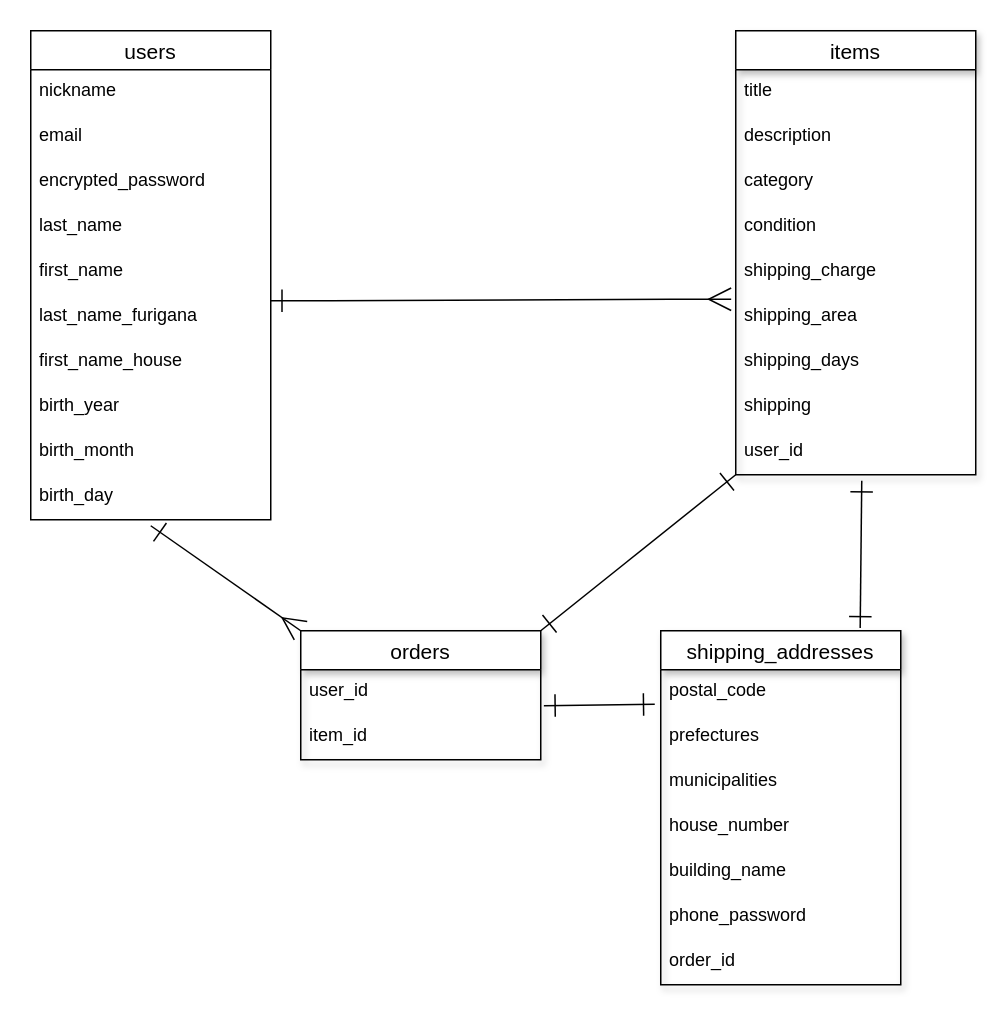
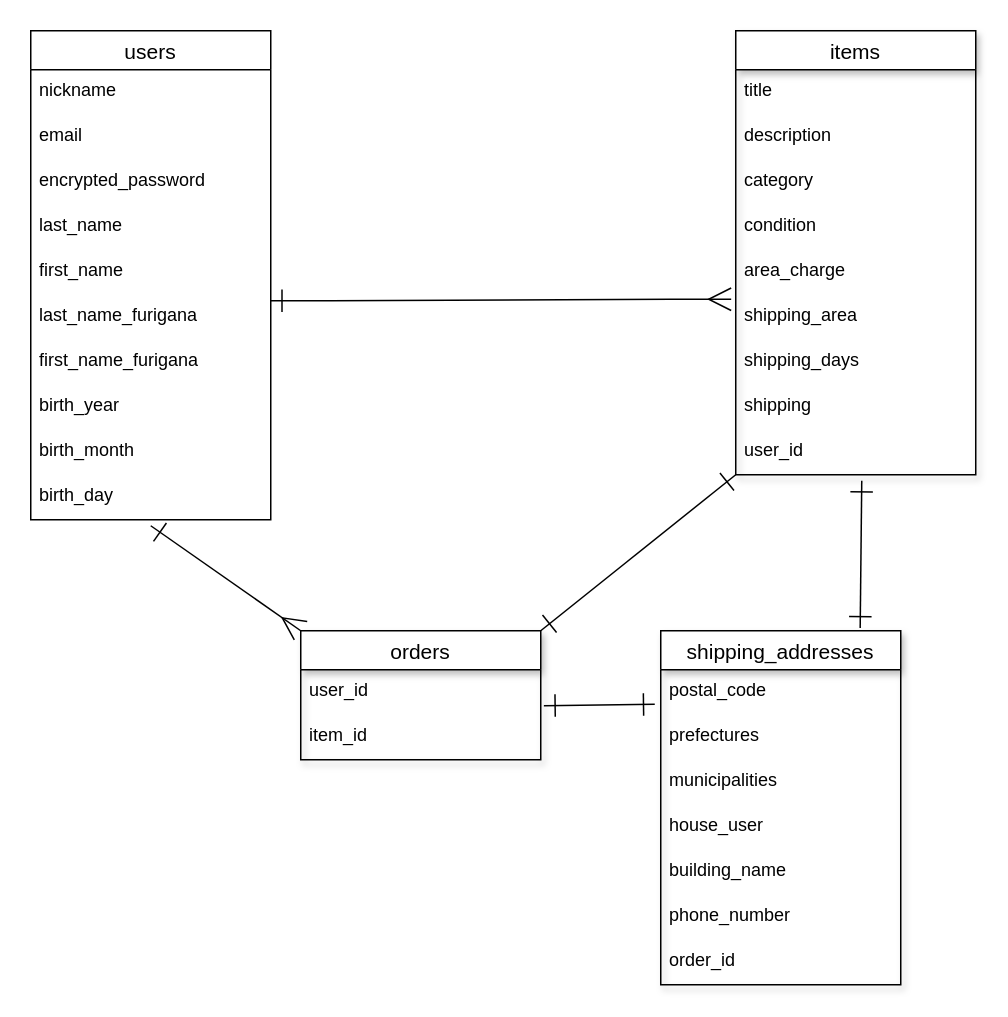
(815, 270) -> (799, 270)
(117, 360) -> (130, 360)
(729, 825) -> (719, 825)
(740, 915) -> (729, 915)
